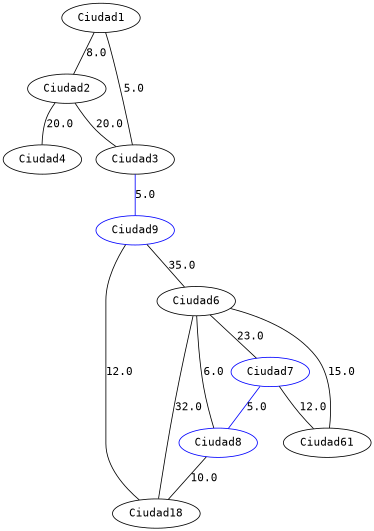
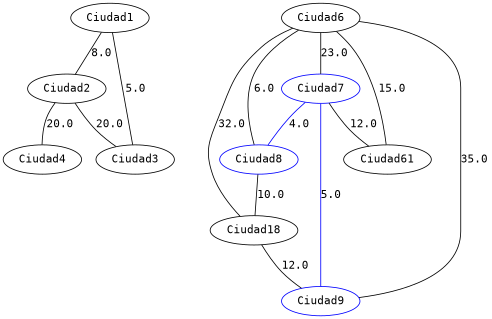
(135, 195) -> (321, 195)
(257, 407) -> (299, 124)
